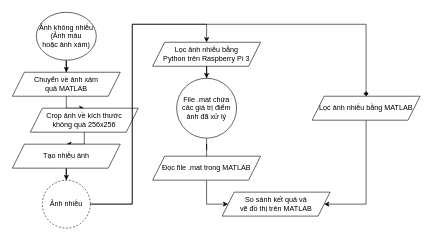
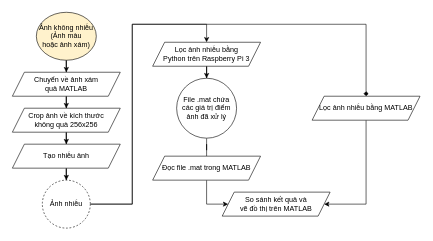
(66, 36) -> (66, 36)
(84, 120) -> (66, 120)
